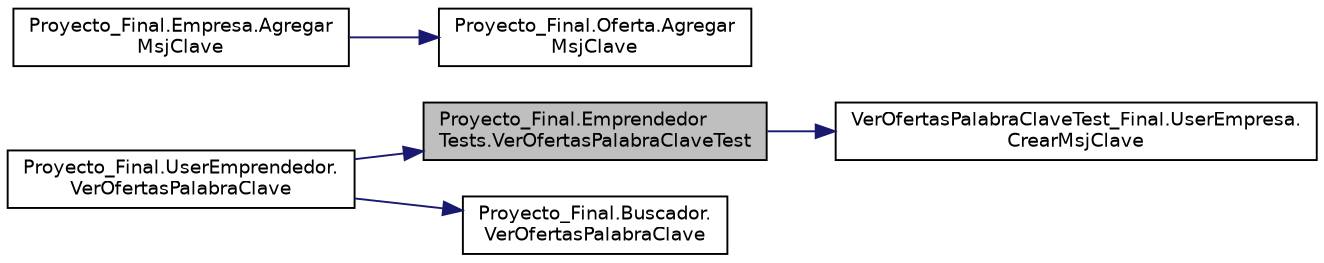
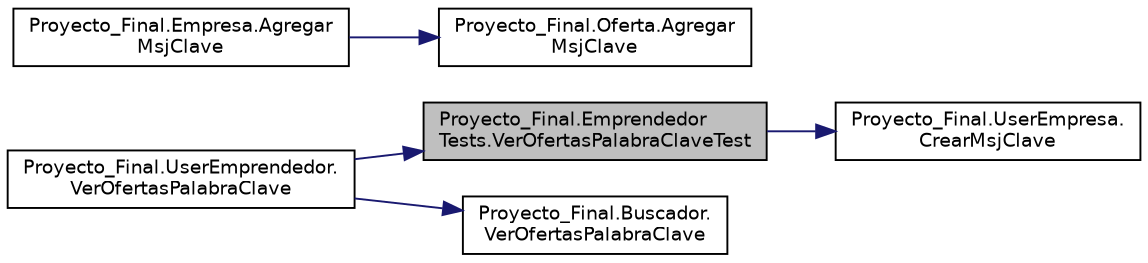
(1076, 131) -> (988, 131)
